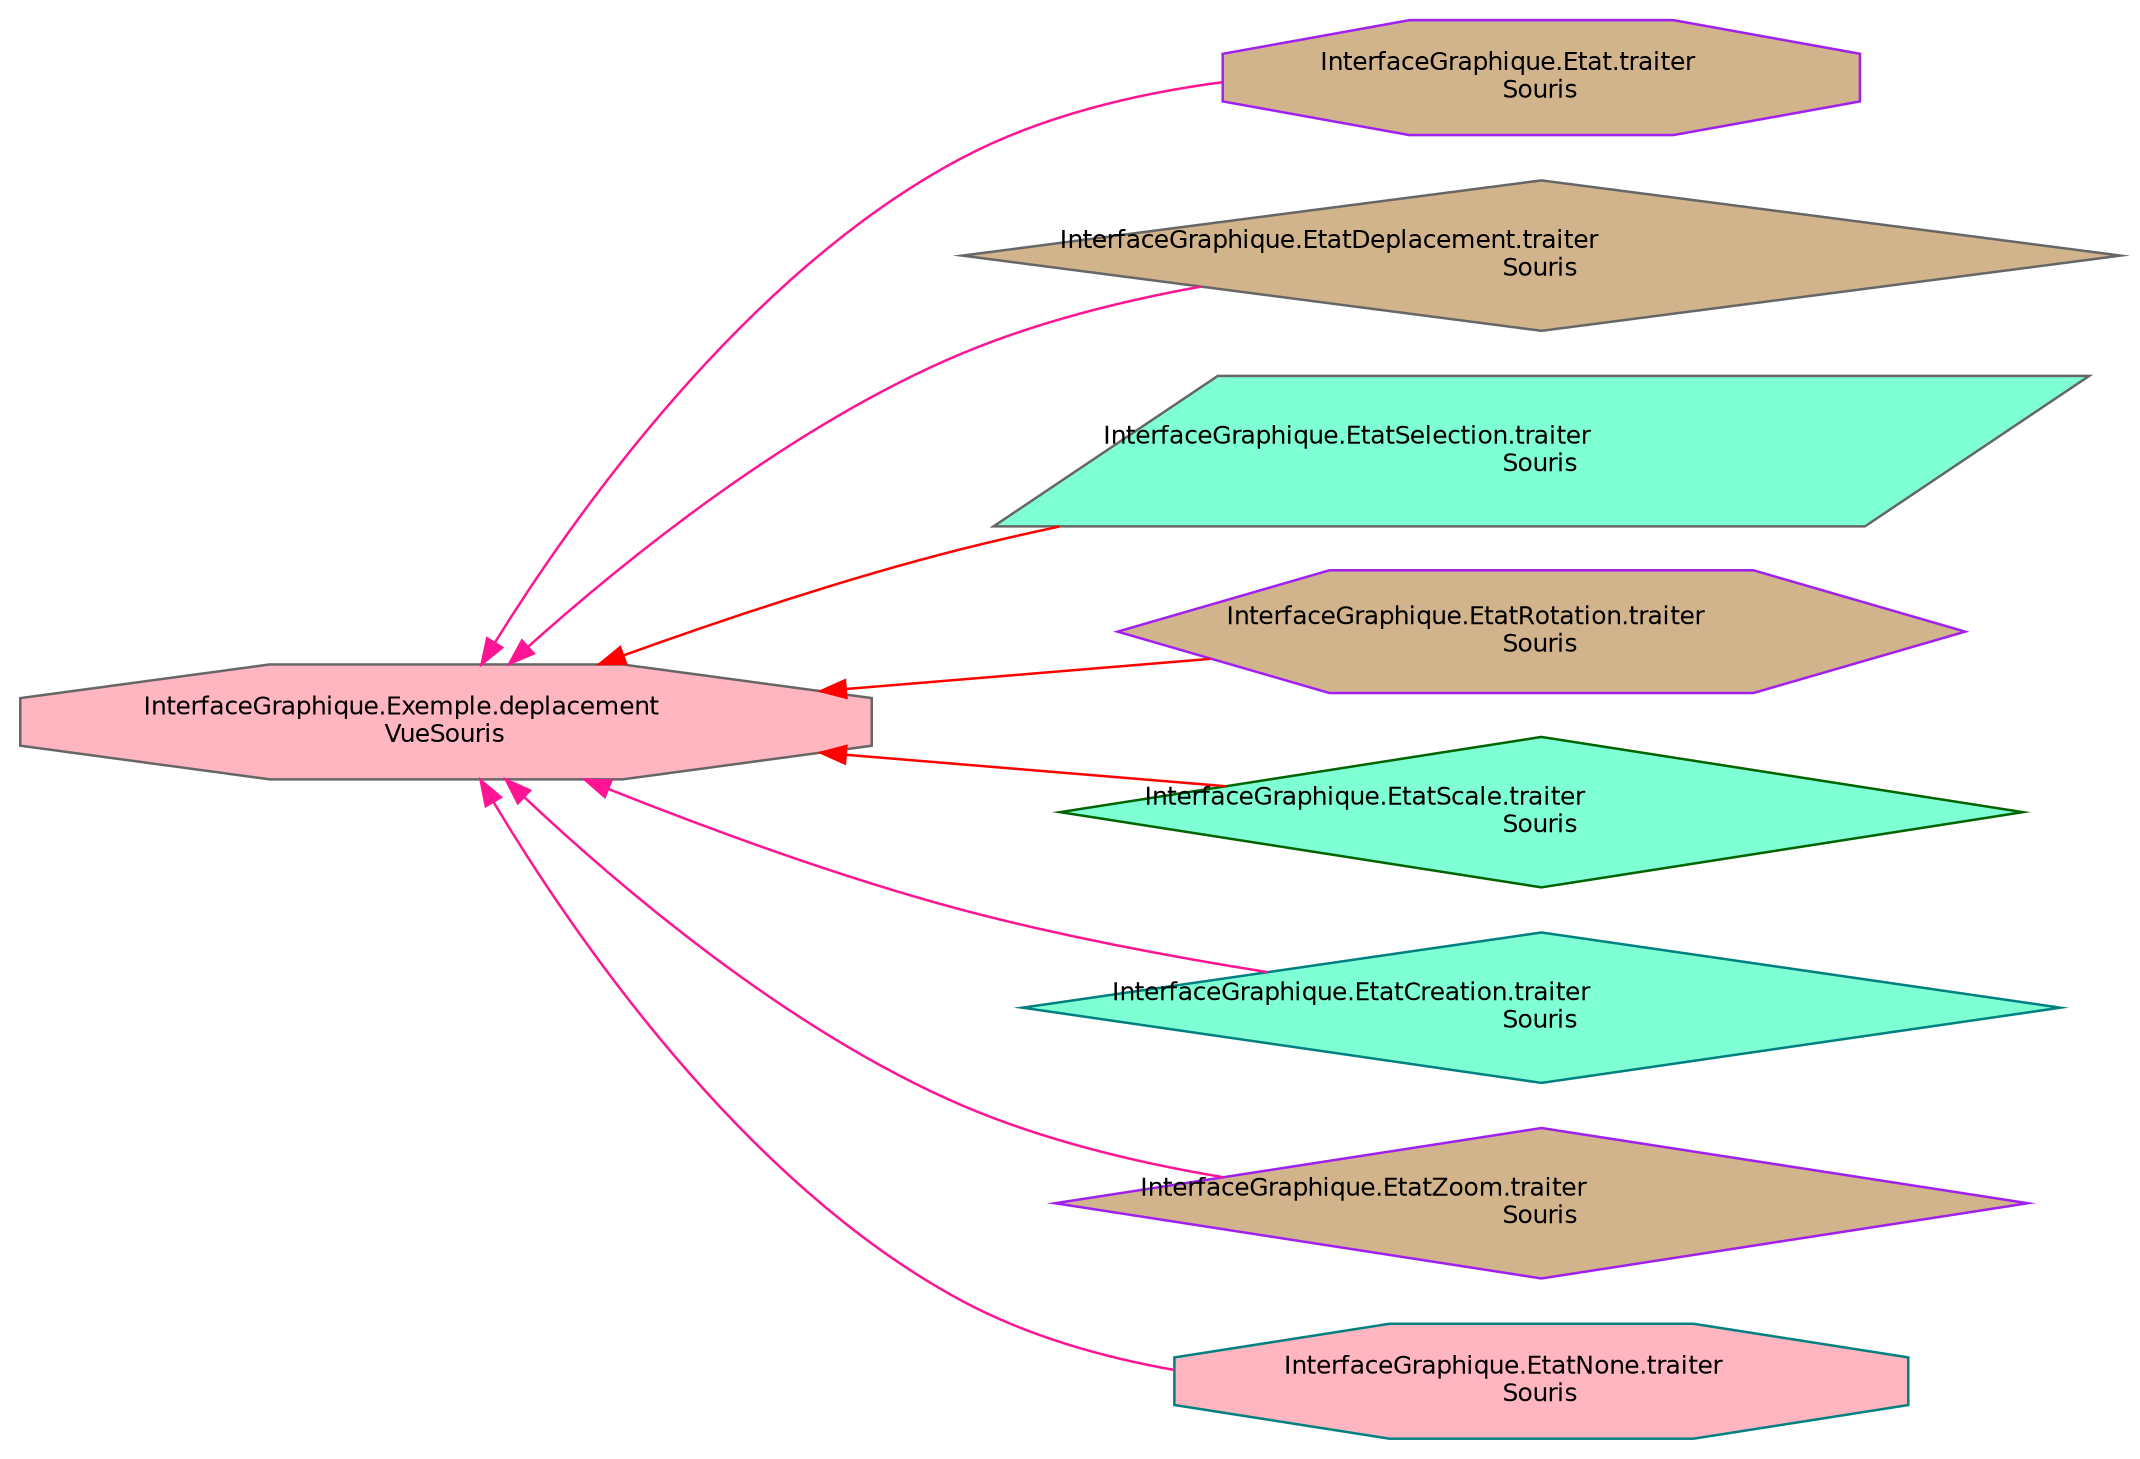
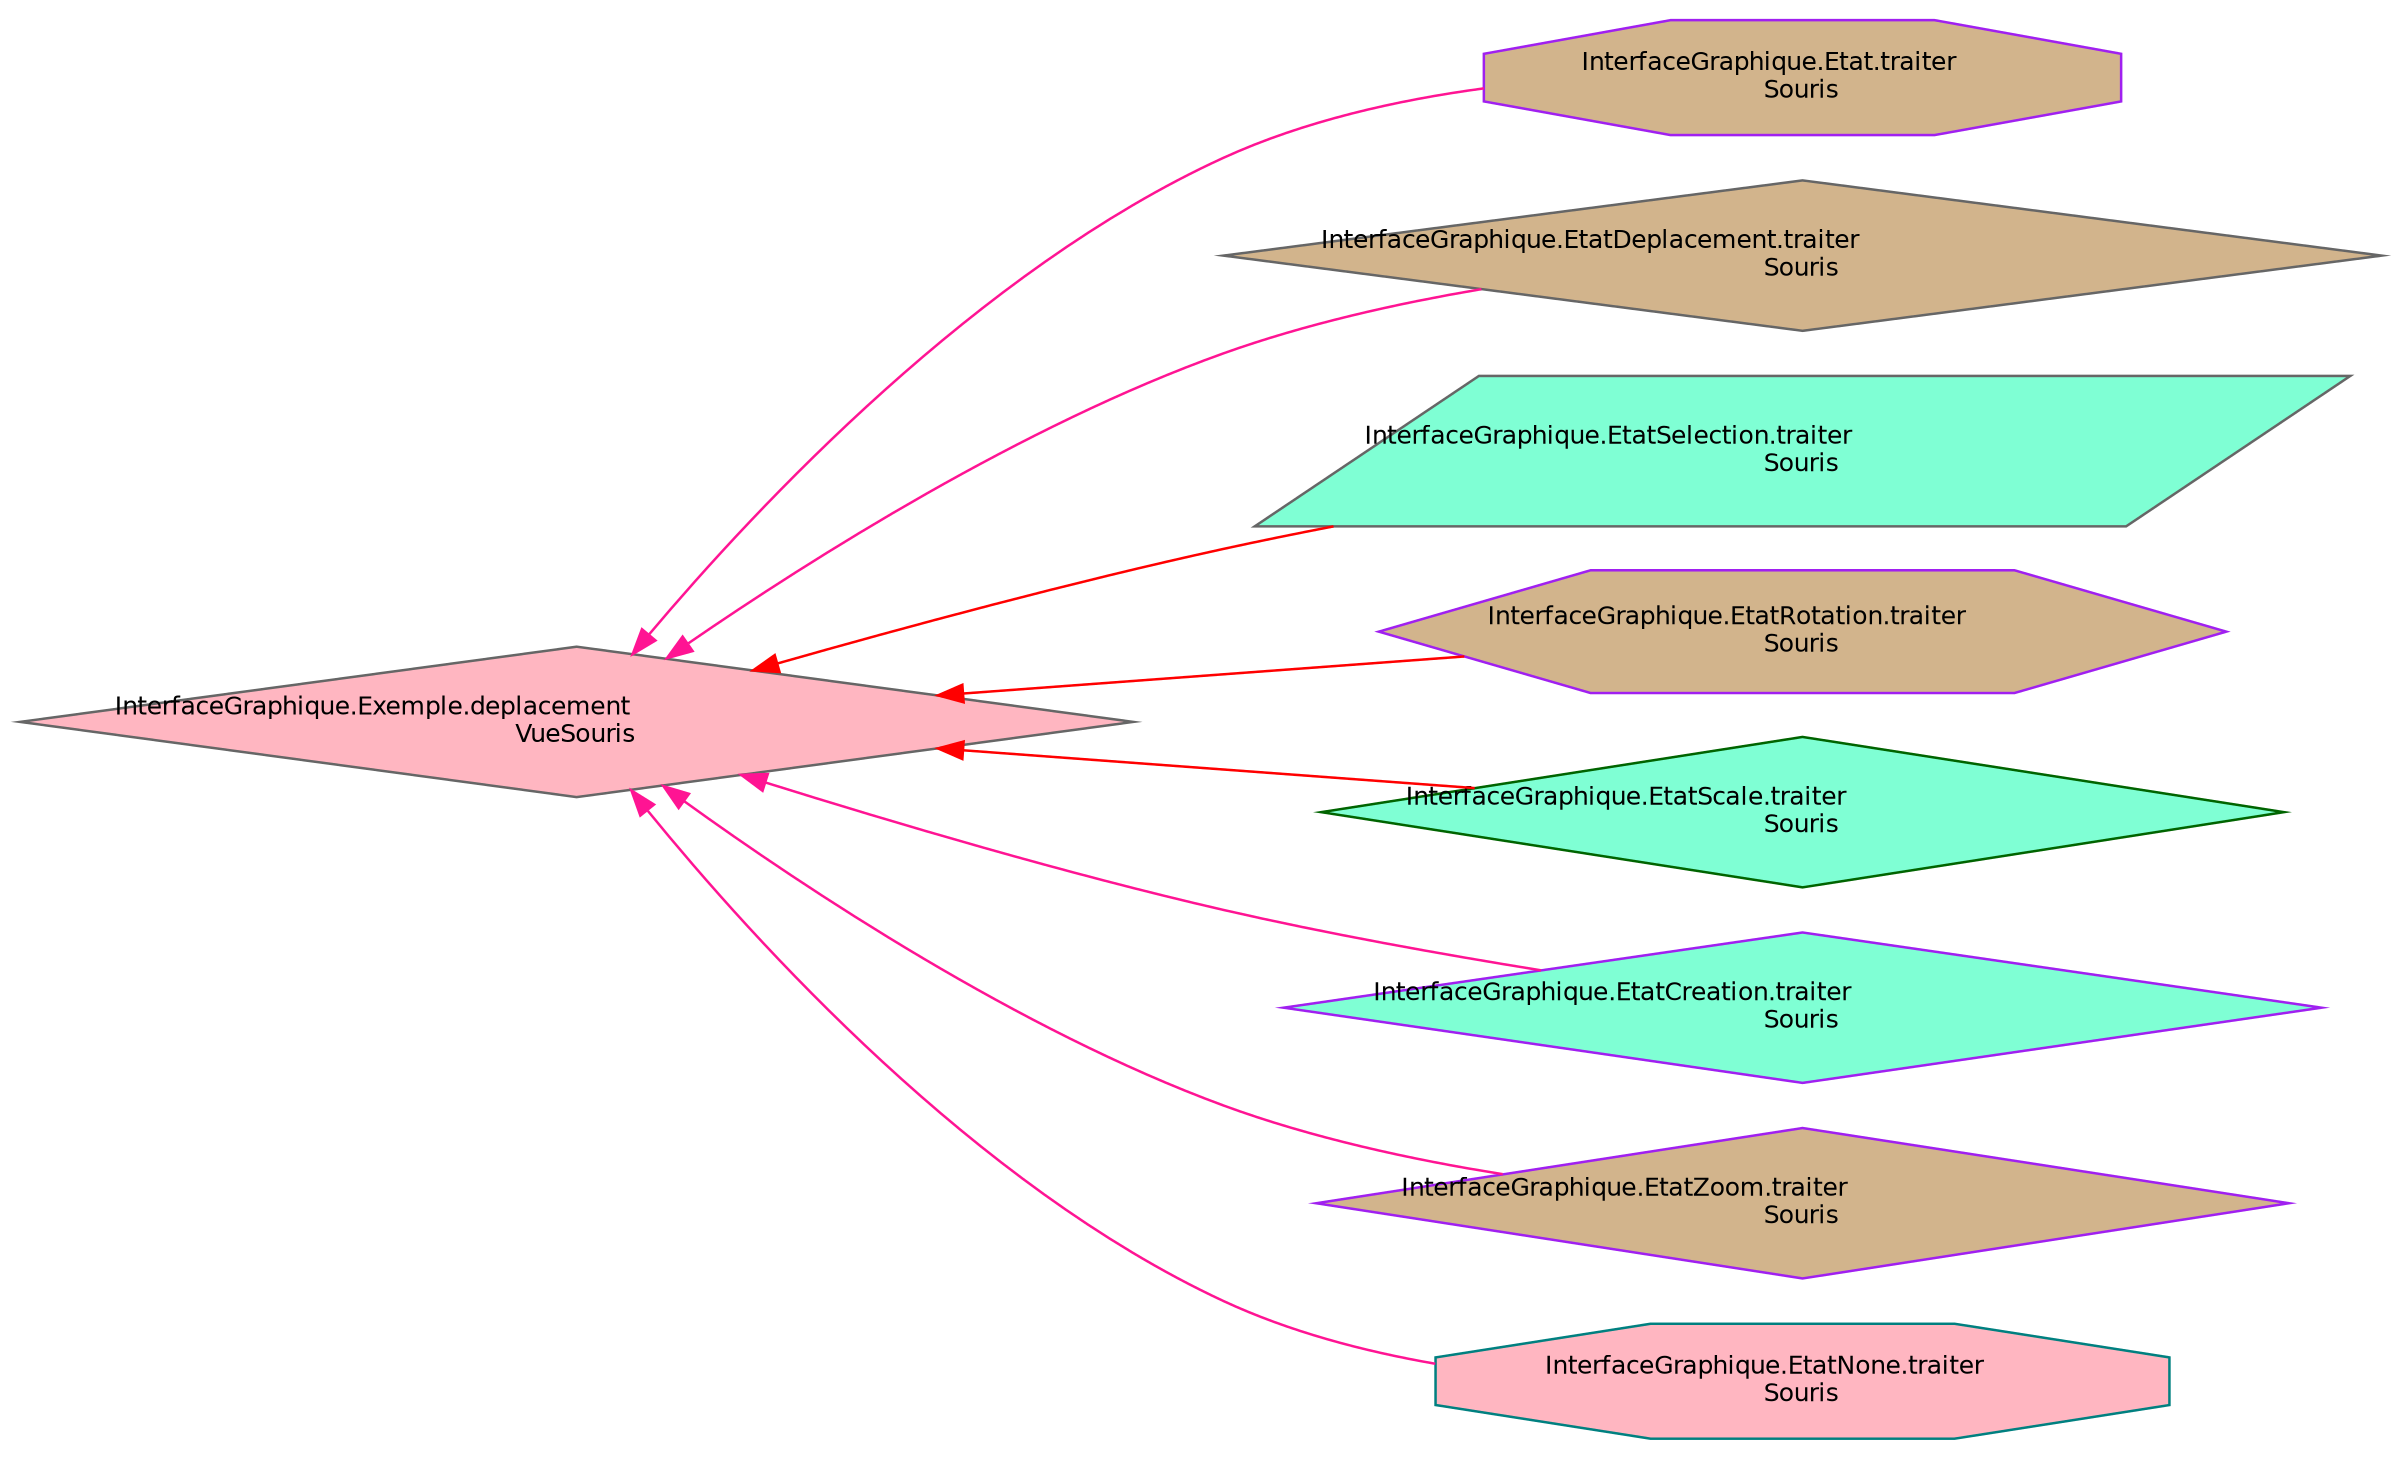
(446, 722) -> (577, 722)
(1541, 1008) -> (1802, 1008)
